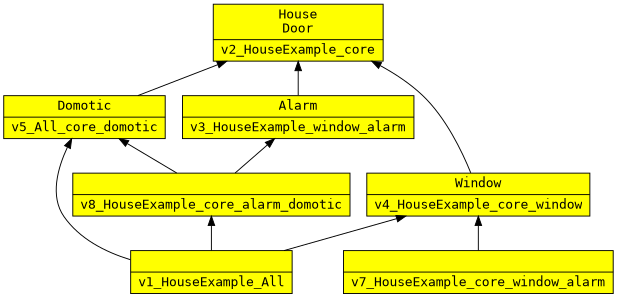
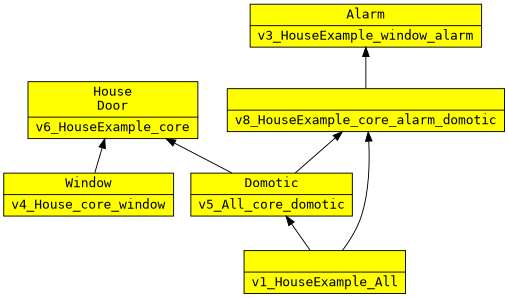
(298, 50) -> (113, 127)
(298, 83) -> none
(152, 158) -> (315, 156)
(478, 205) -> (89, 205)
(340, 235) -> none
(478, 272) -> none
